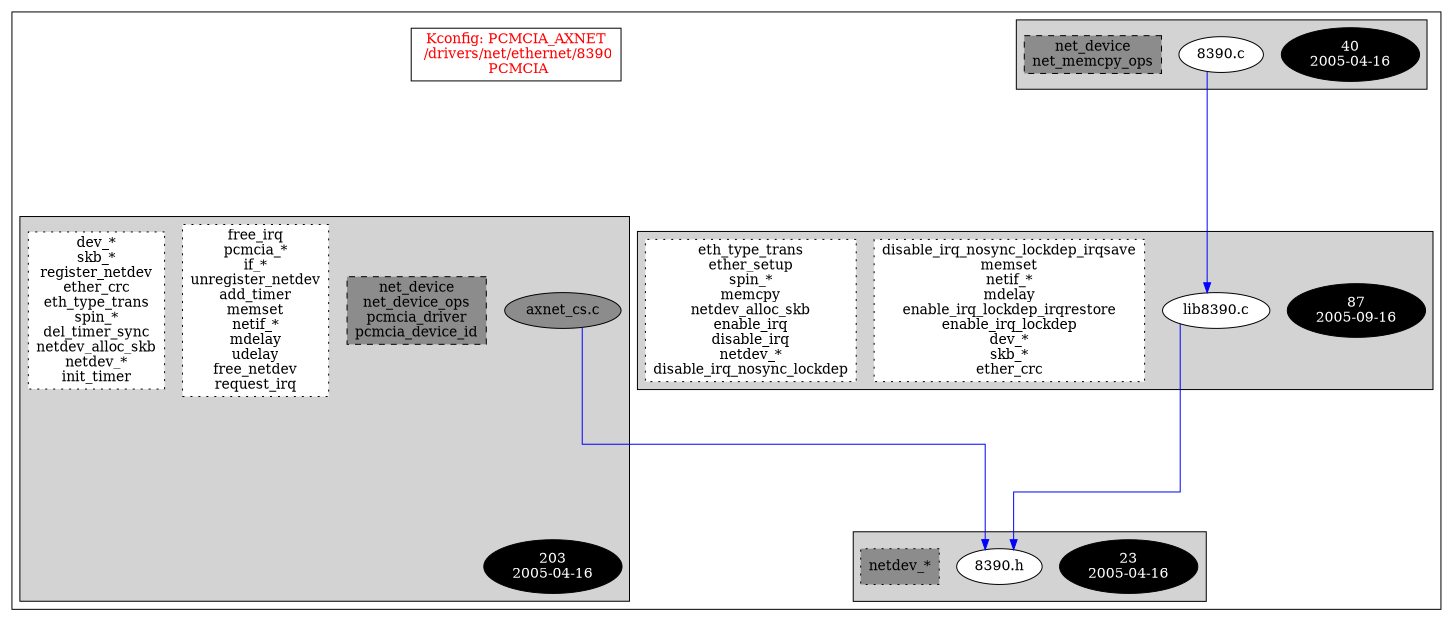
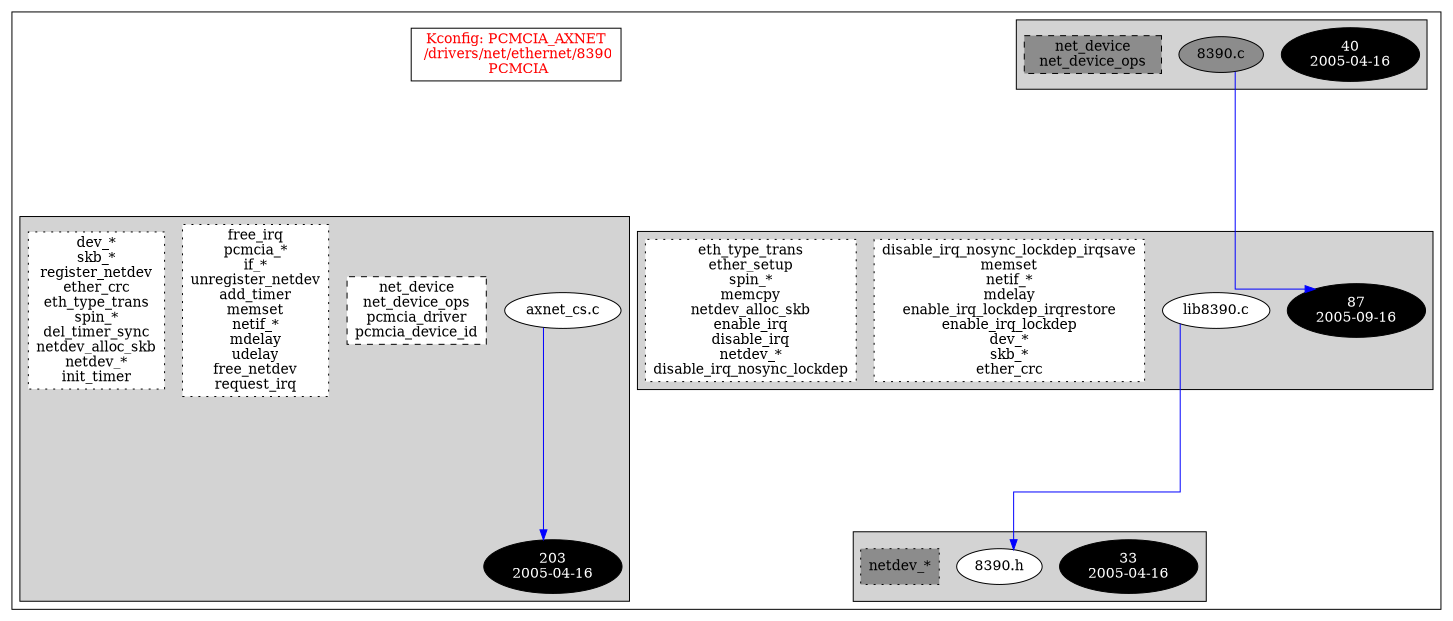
(1093, 55) -> (1093, 55)
(1221, 55) -> (1221, 55)
(1207, 177) -> (1235, 215)
(417, 311) -> (417, 311)
(563, 311) -> (563, 311)
(773, 444) -> (543, 429)
(1129, 567) -> (1129, 567)
